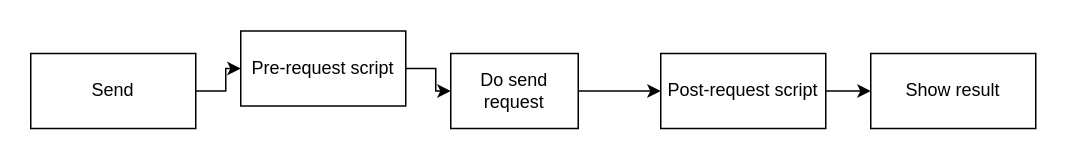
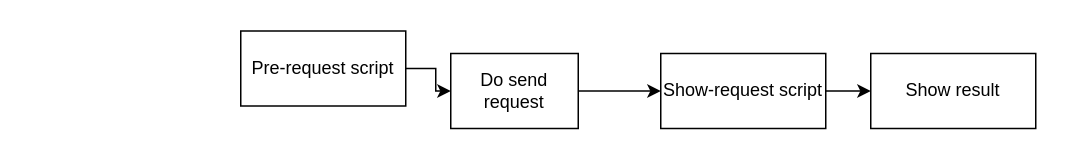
(113, 91) -> none
(224, 91) -> none
(743, 91) -> (743, 91)
